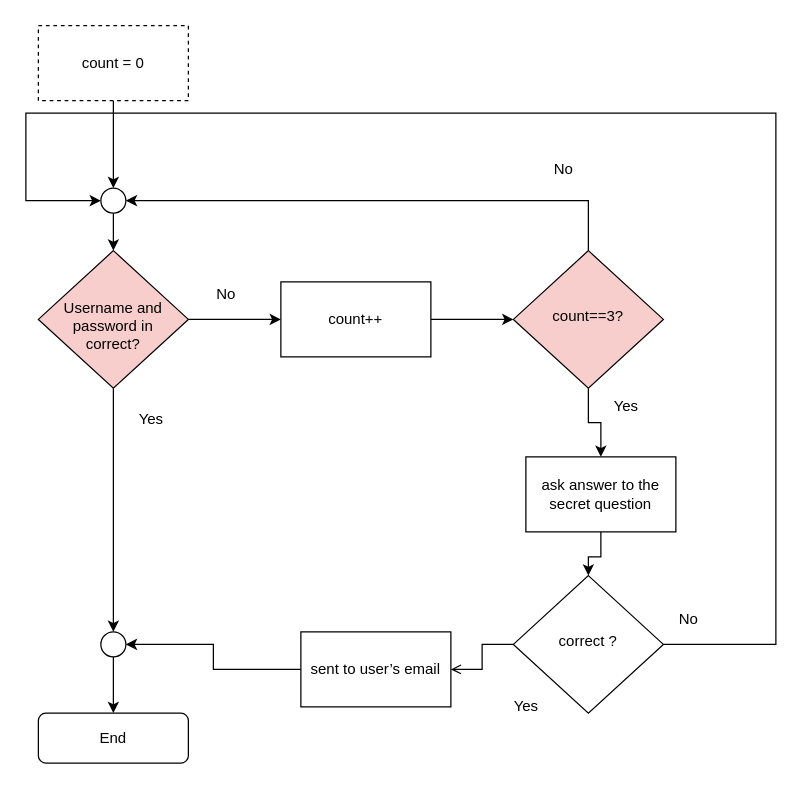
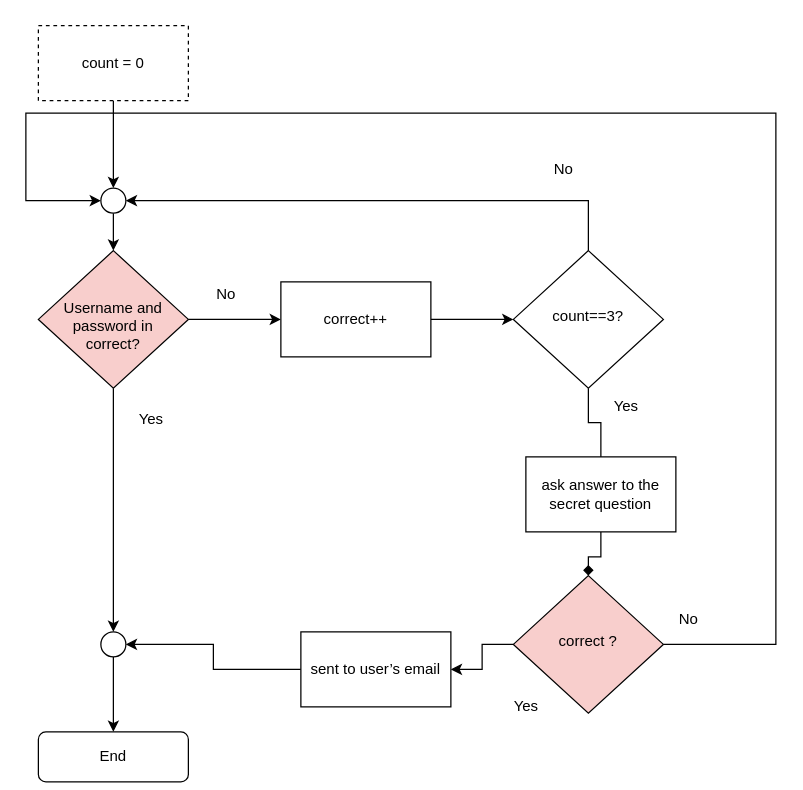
(356, 319) -> (356, 319)
(588, 319) -> (588, 319)
(601, 447) -> (601, 450)
(588, 566) -> (588, 565)
(588, 644) -> (588, 644)
(459, 669) -> (461, 669)
(113, 738) -> (113, 757)
